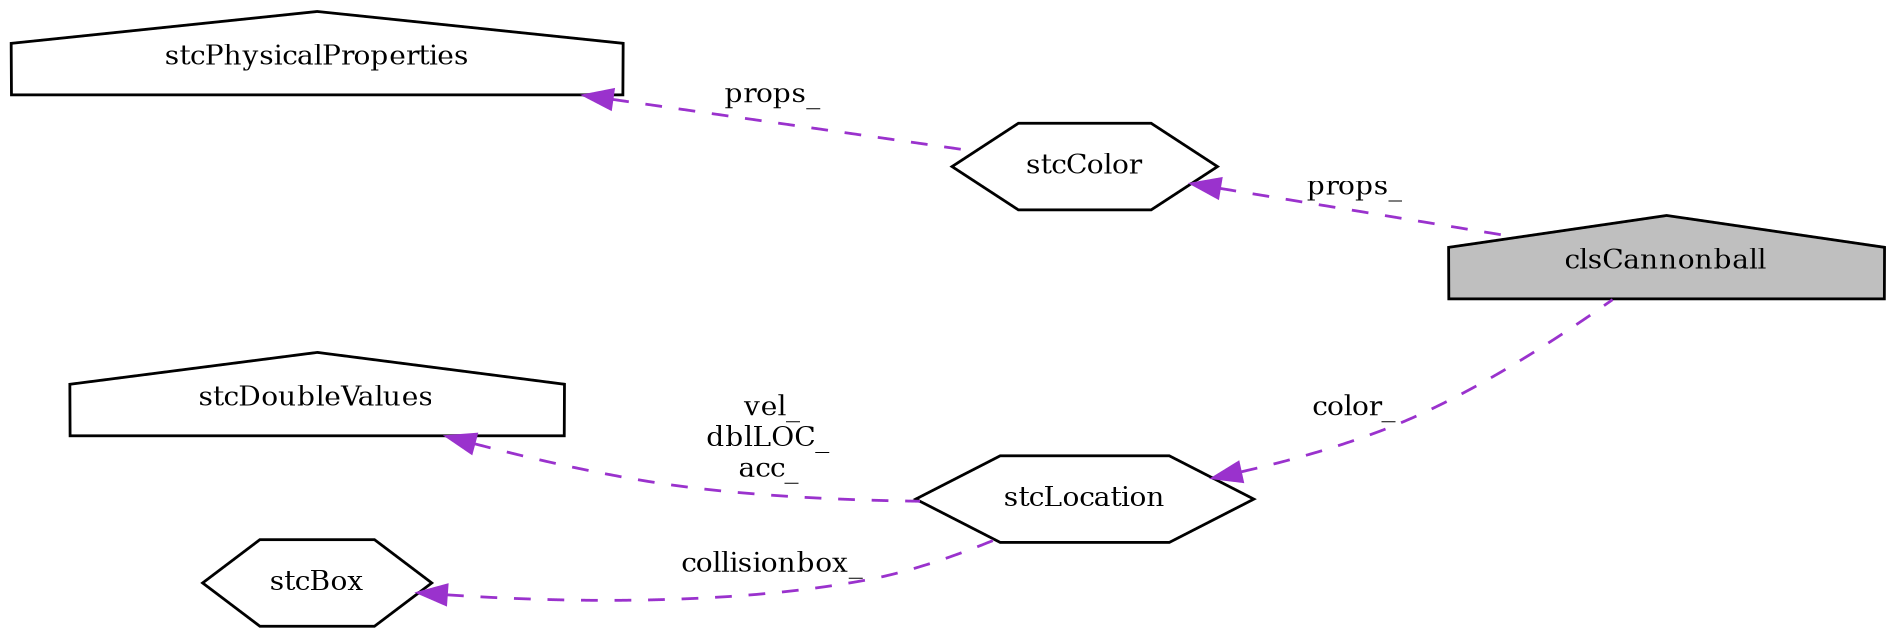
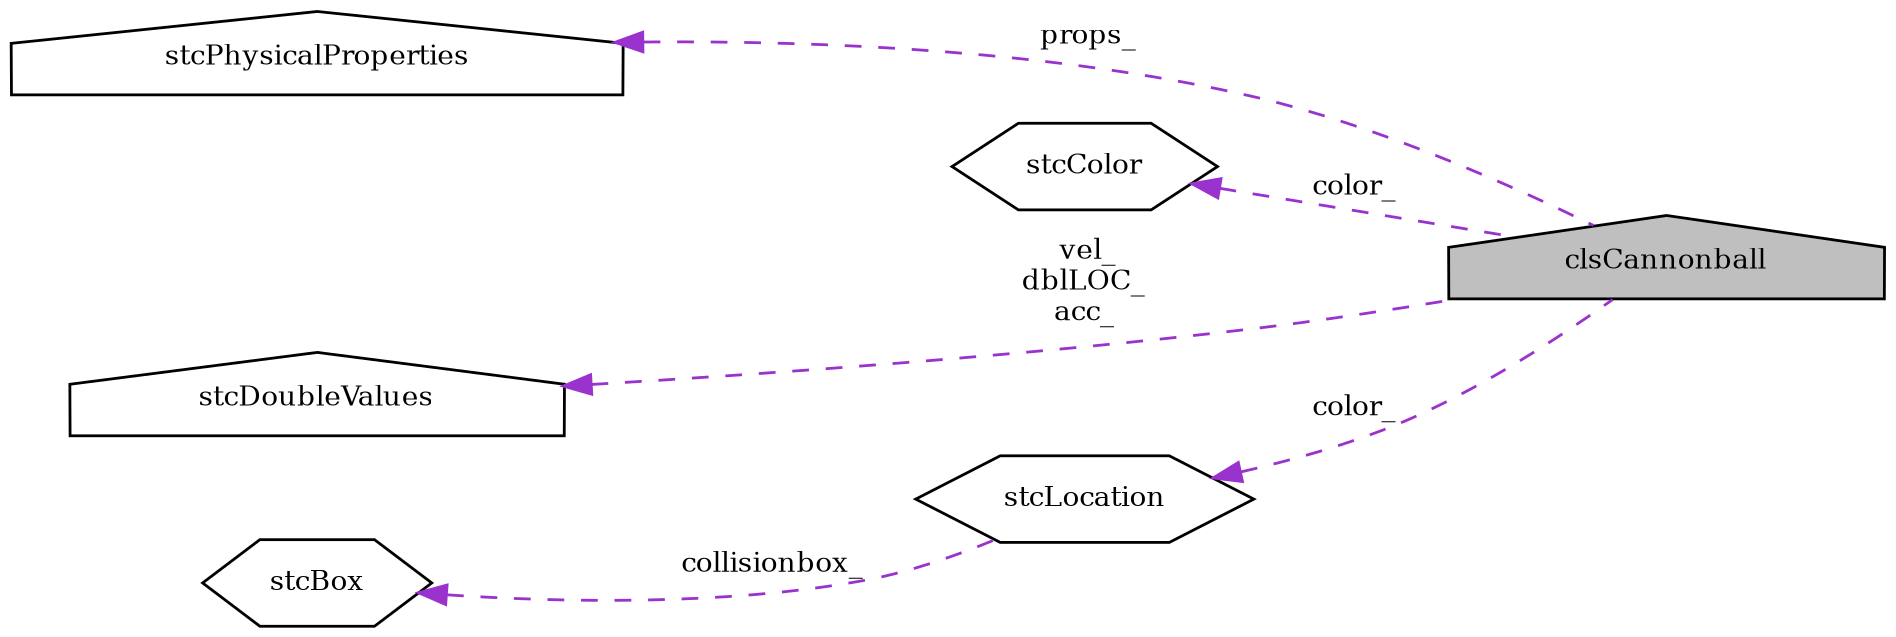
(794, 125) -> (1131, 74)
(1351, 188) -> (1351, 188)
(695, 488) -> (1024, 352)
